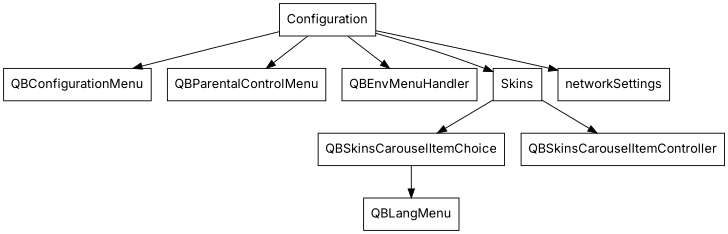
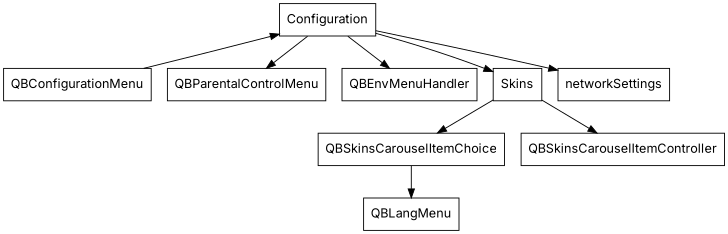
(211, 49) -> (207, 53)
